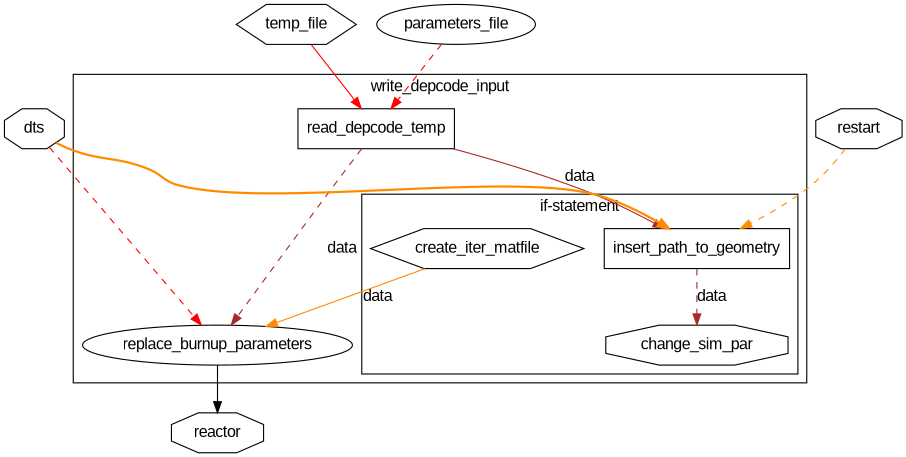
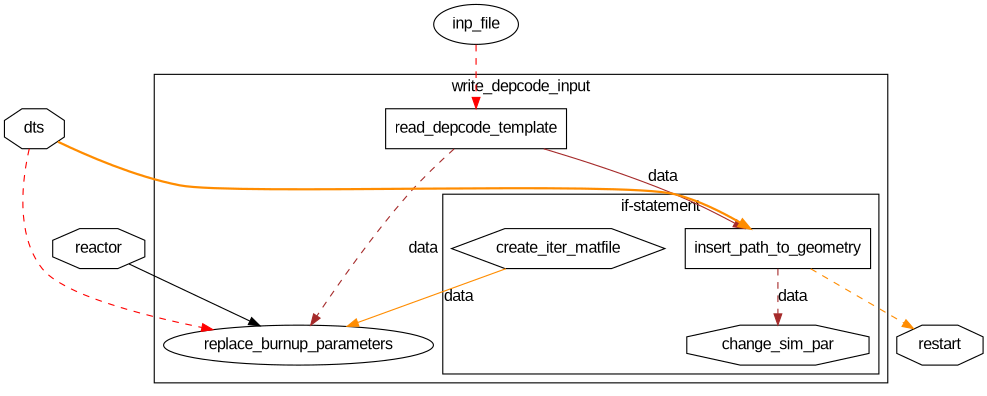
(296, 24) -> none
(456, 24) -> (476, 24)
(376, 129) -> (476, 129)
(815, 182) -> (857, 296)
(218, 390) -> (189, 293)
